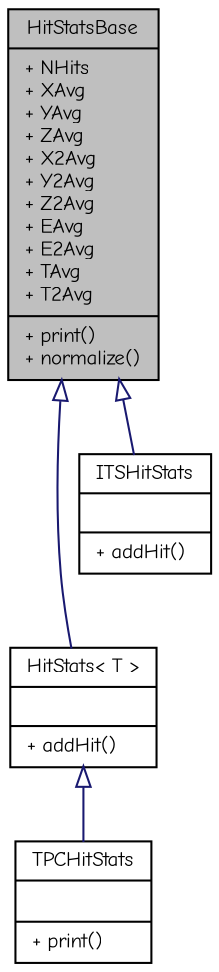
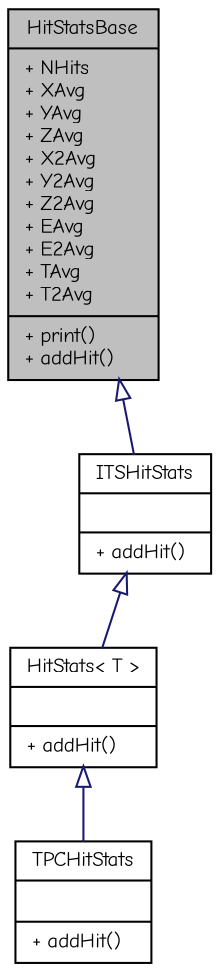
(83, 358) -> (70, 358)
(58, 525) -> (111, 621)
(68, 941) -> (77, 941)
